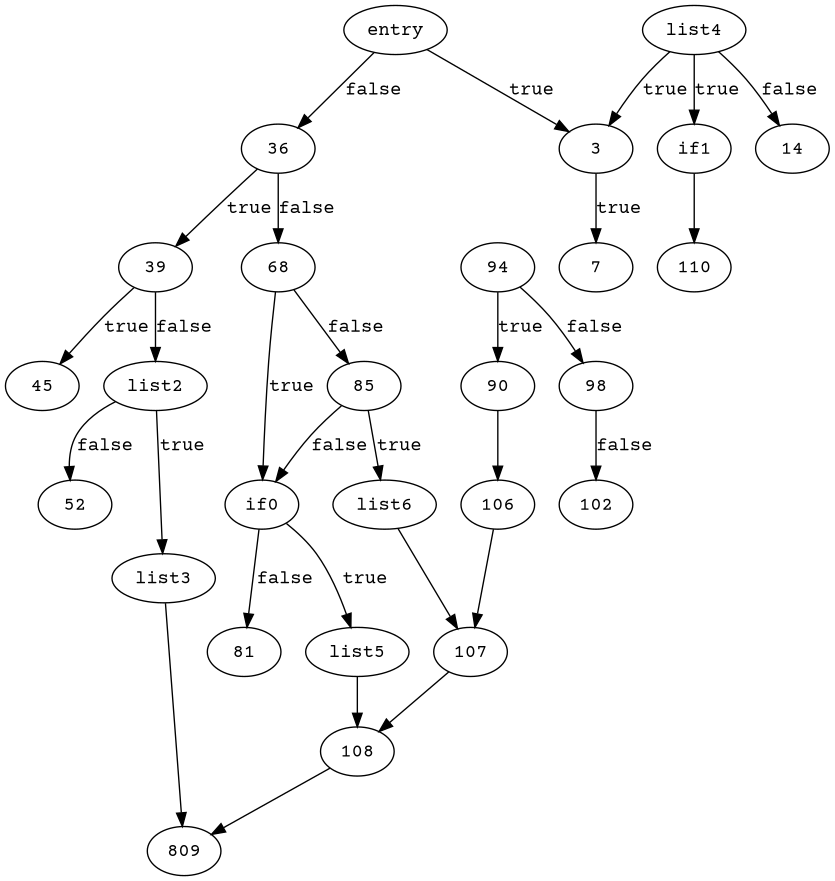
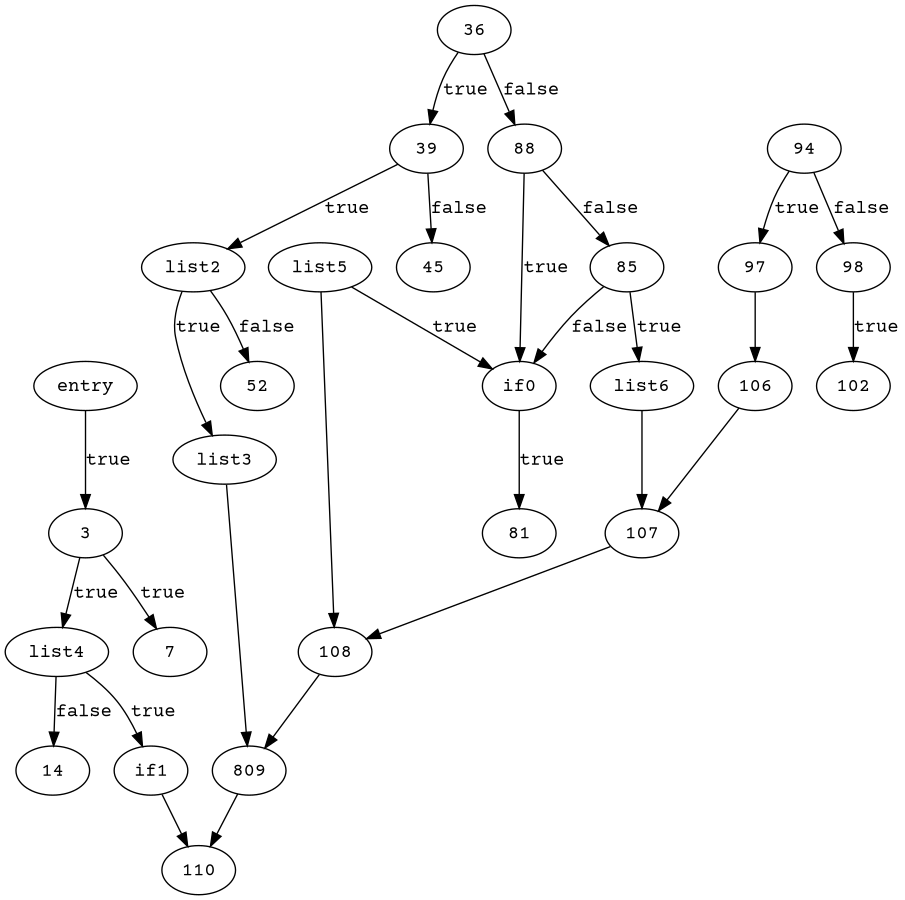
(641, 81) -> (73, 586)
(341, 85) -> none
(278, 267) -> (525, 149)
(127, 327) -> (459, 208)
(184, 327) -> (347, 208)
(498, 386) -> (755, 267)
(625, 445) -> (877, 327)
(323, 564) -> (416, 325)
(285, 578) -> (542, 460)
none -> (227, 814)
